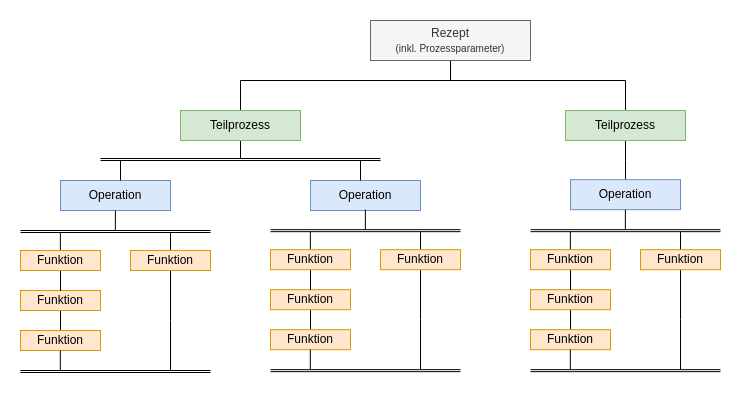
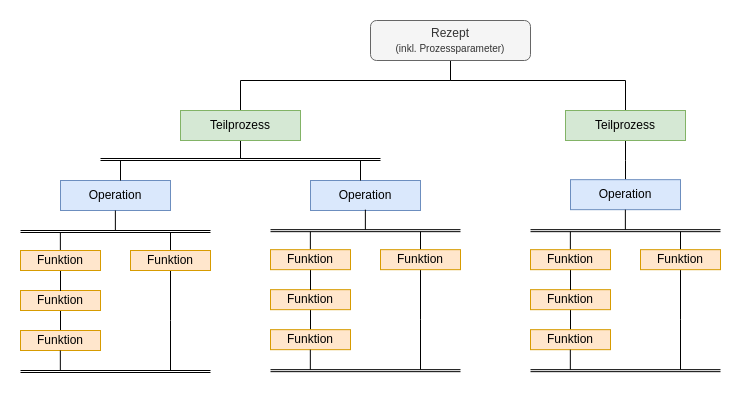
(451, 41) -> (451, 41)
